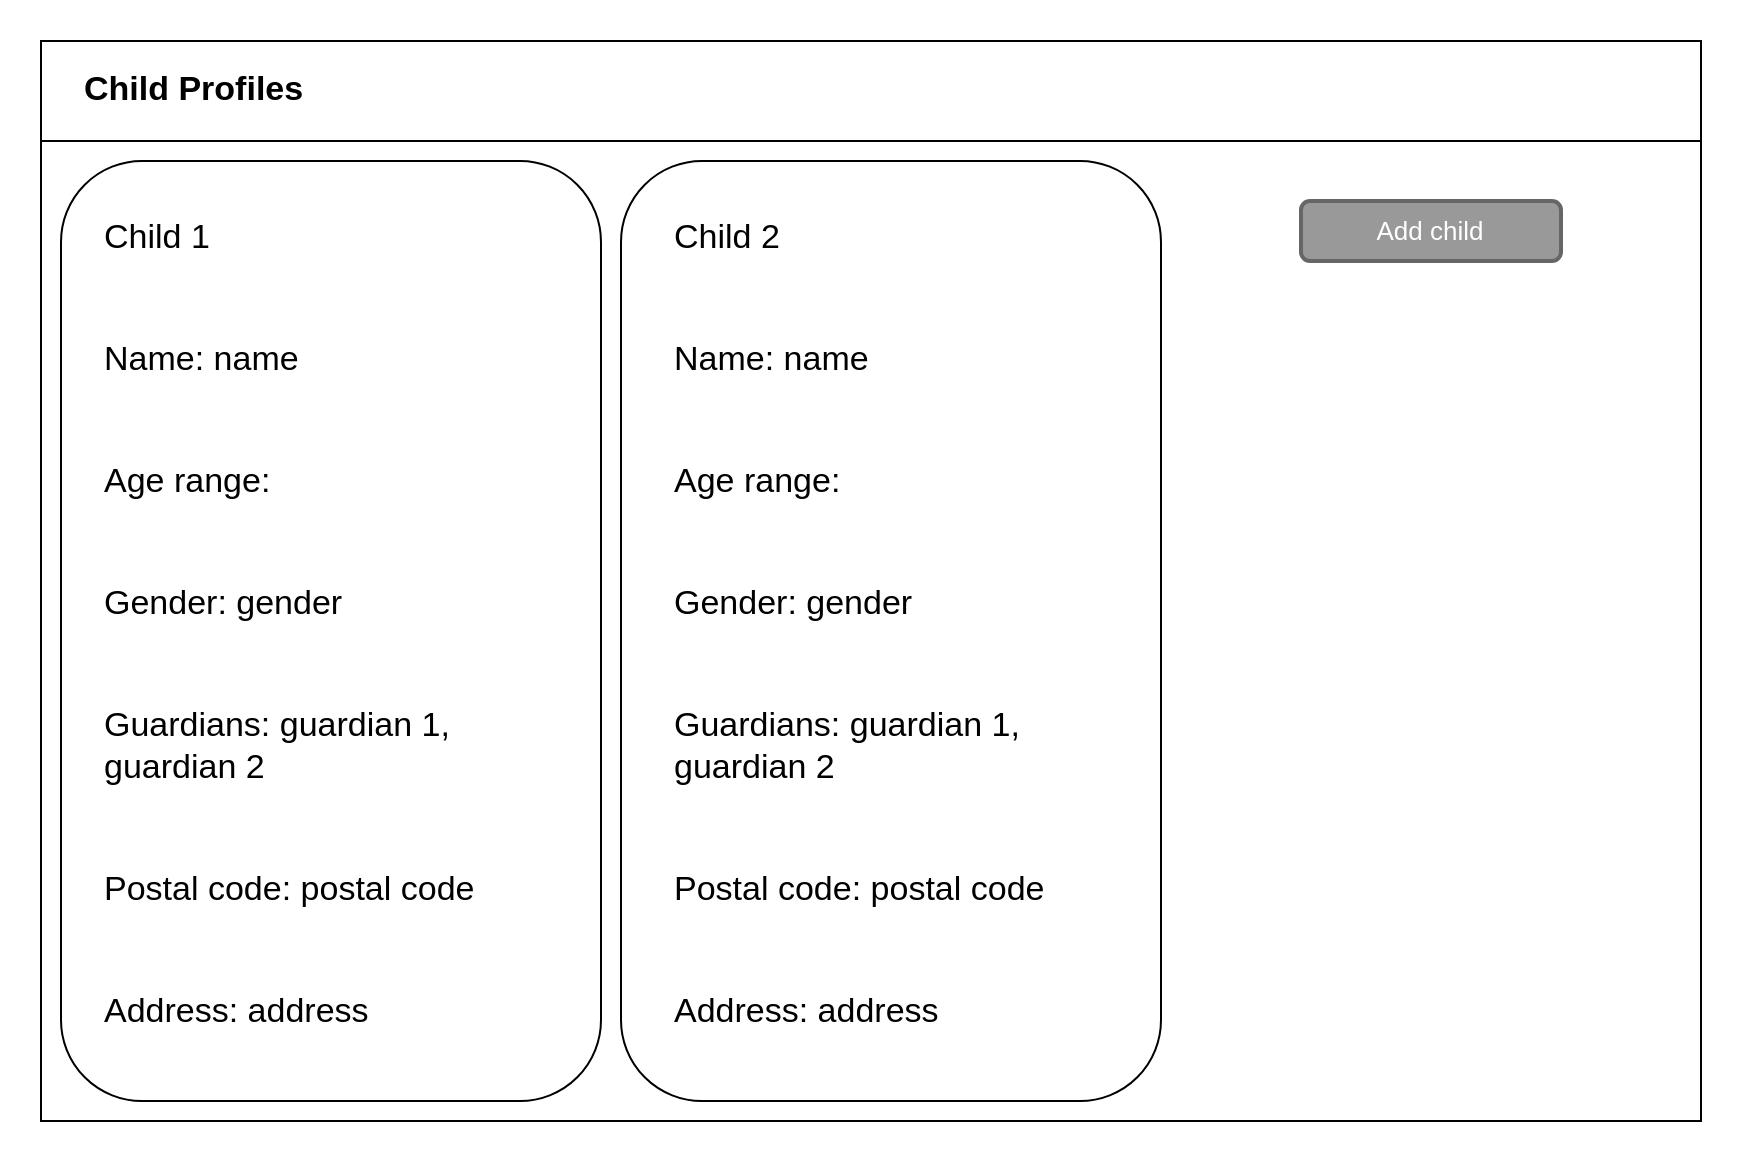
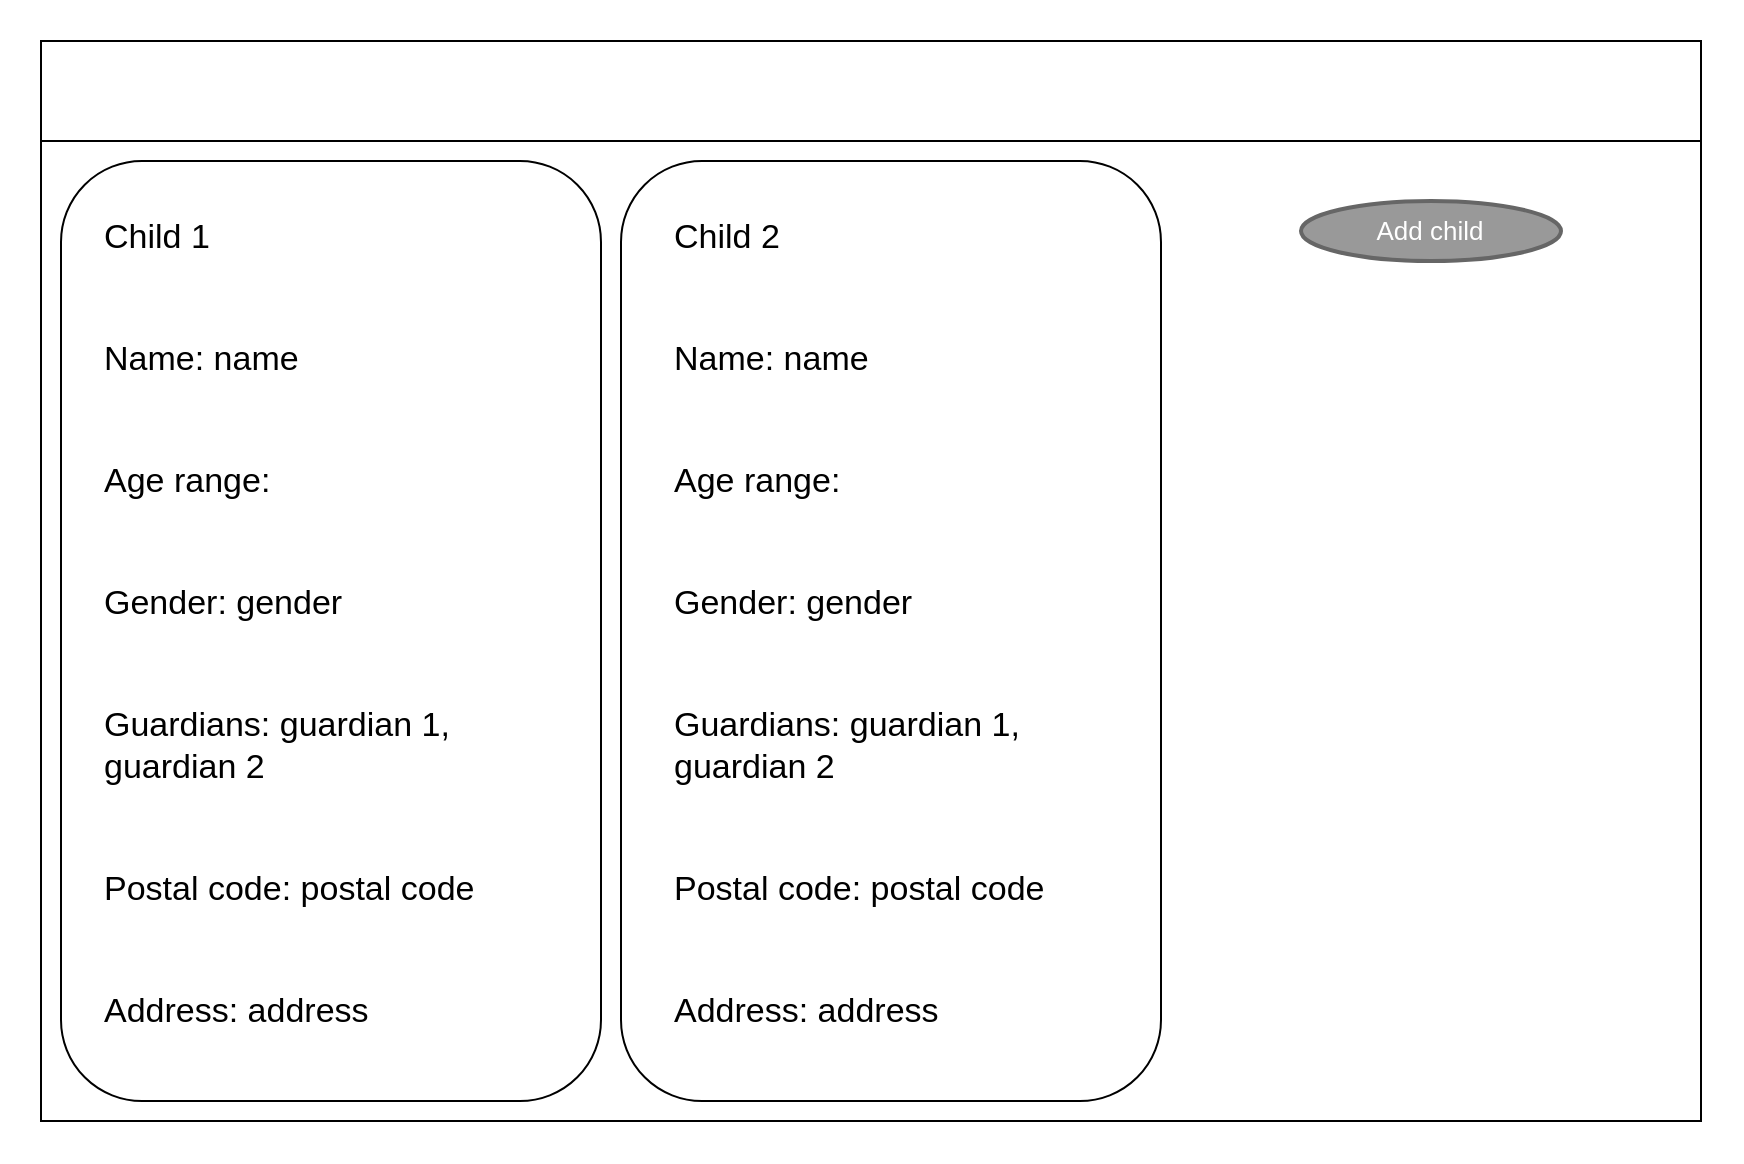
(311, 91) -> none
(1431, 231) -> (1431, 231)
